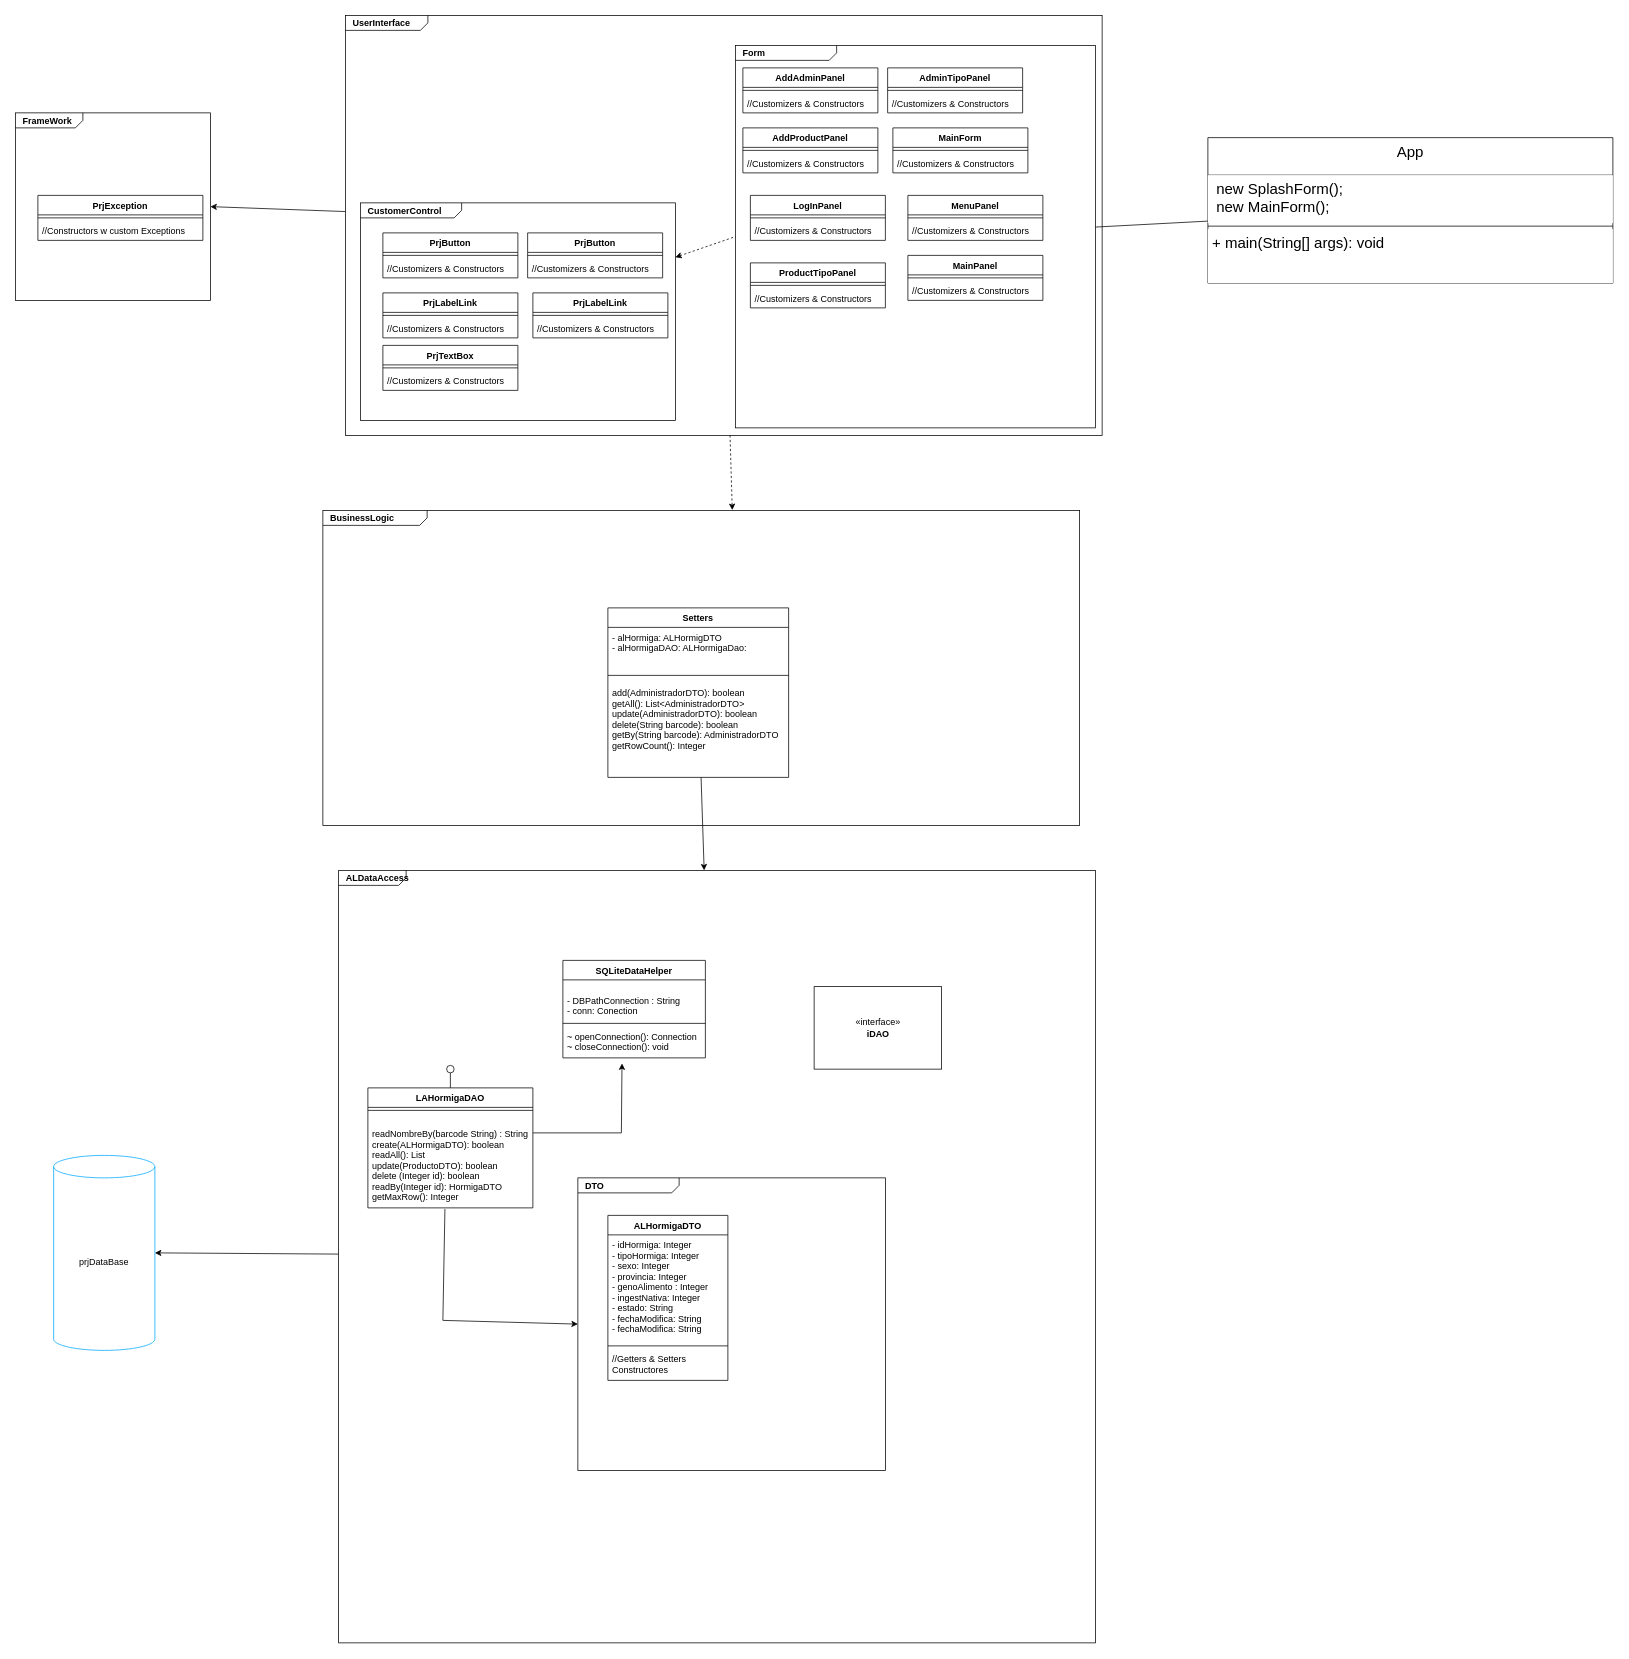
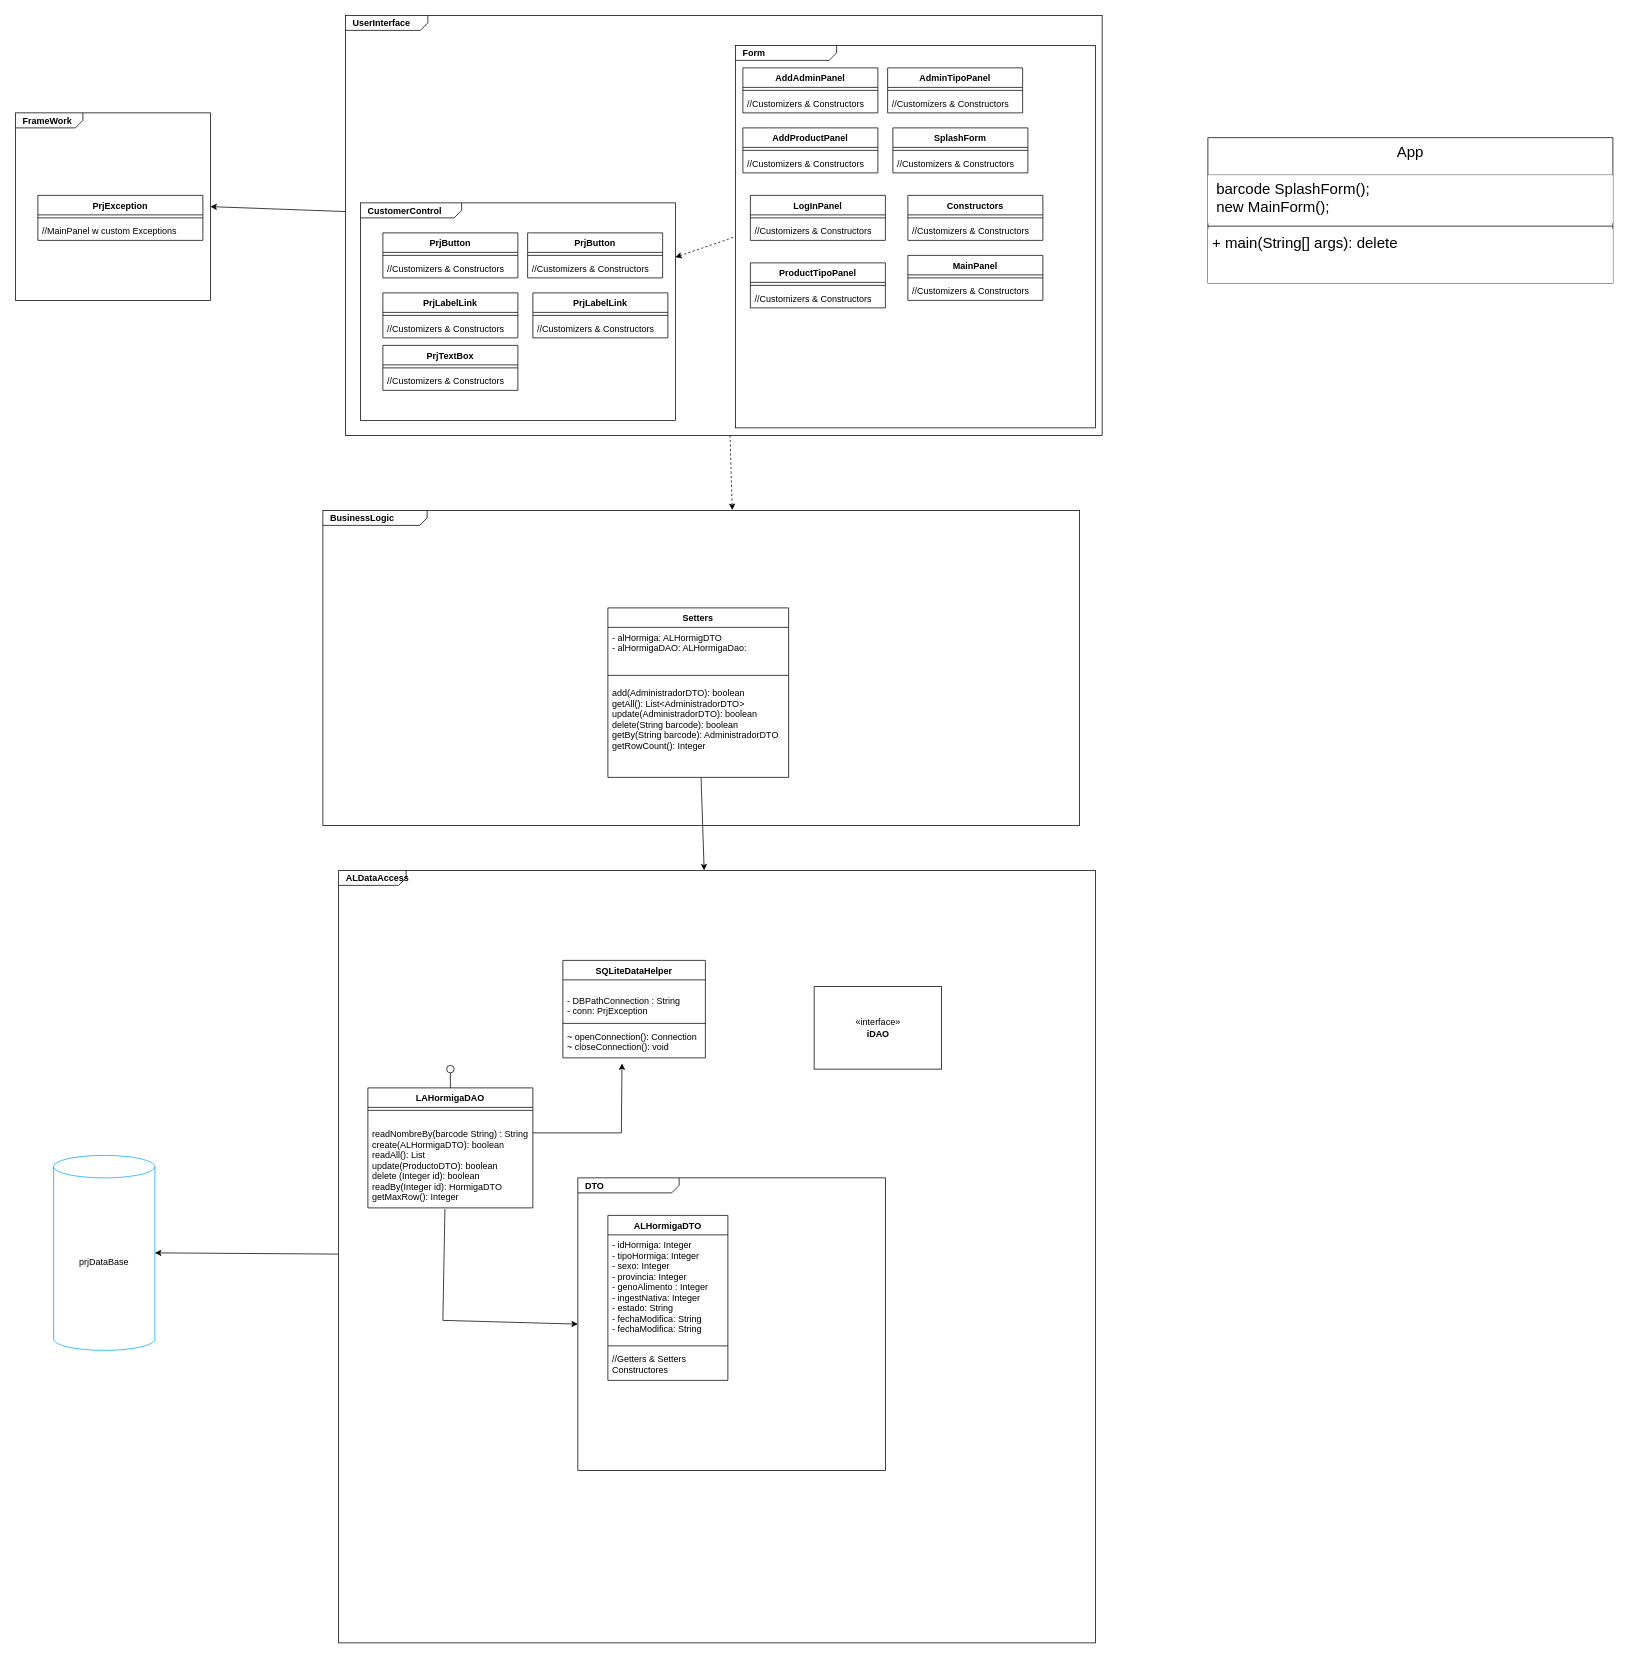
(960, 138) -> (960, 138)
(1278, 189) -> (1294, 189)
(975, 206) -> (975, 206)
(1151, 224) -> none
(123, 231) -> (113, 231)
(1312, 243) -> (1320, 243)
(628, 1001) -> (628, 1001)
